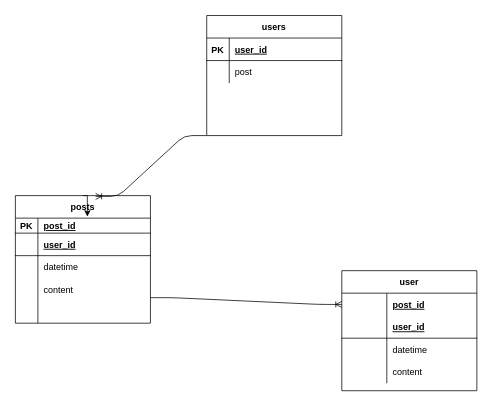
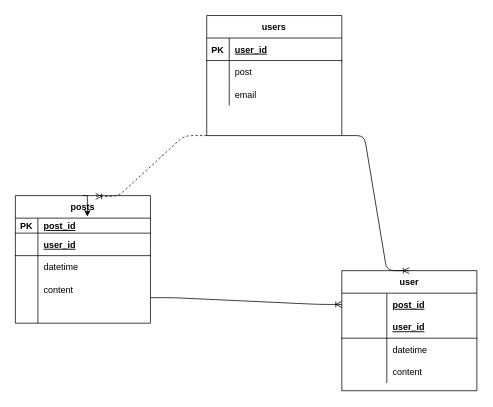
none -> (285, 94)
(150, 166) -> (150, 166)
none -> (374, 194)
